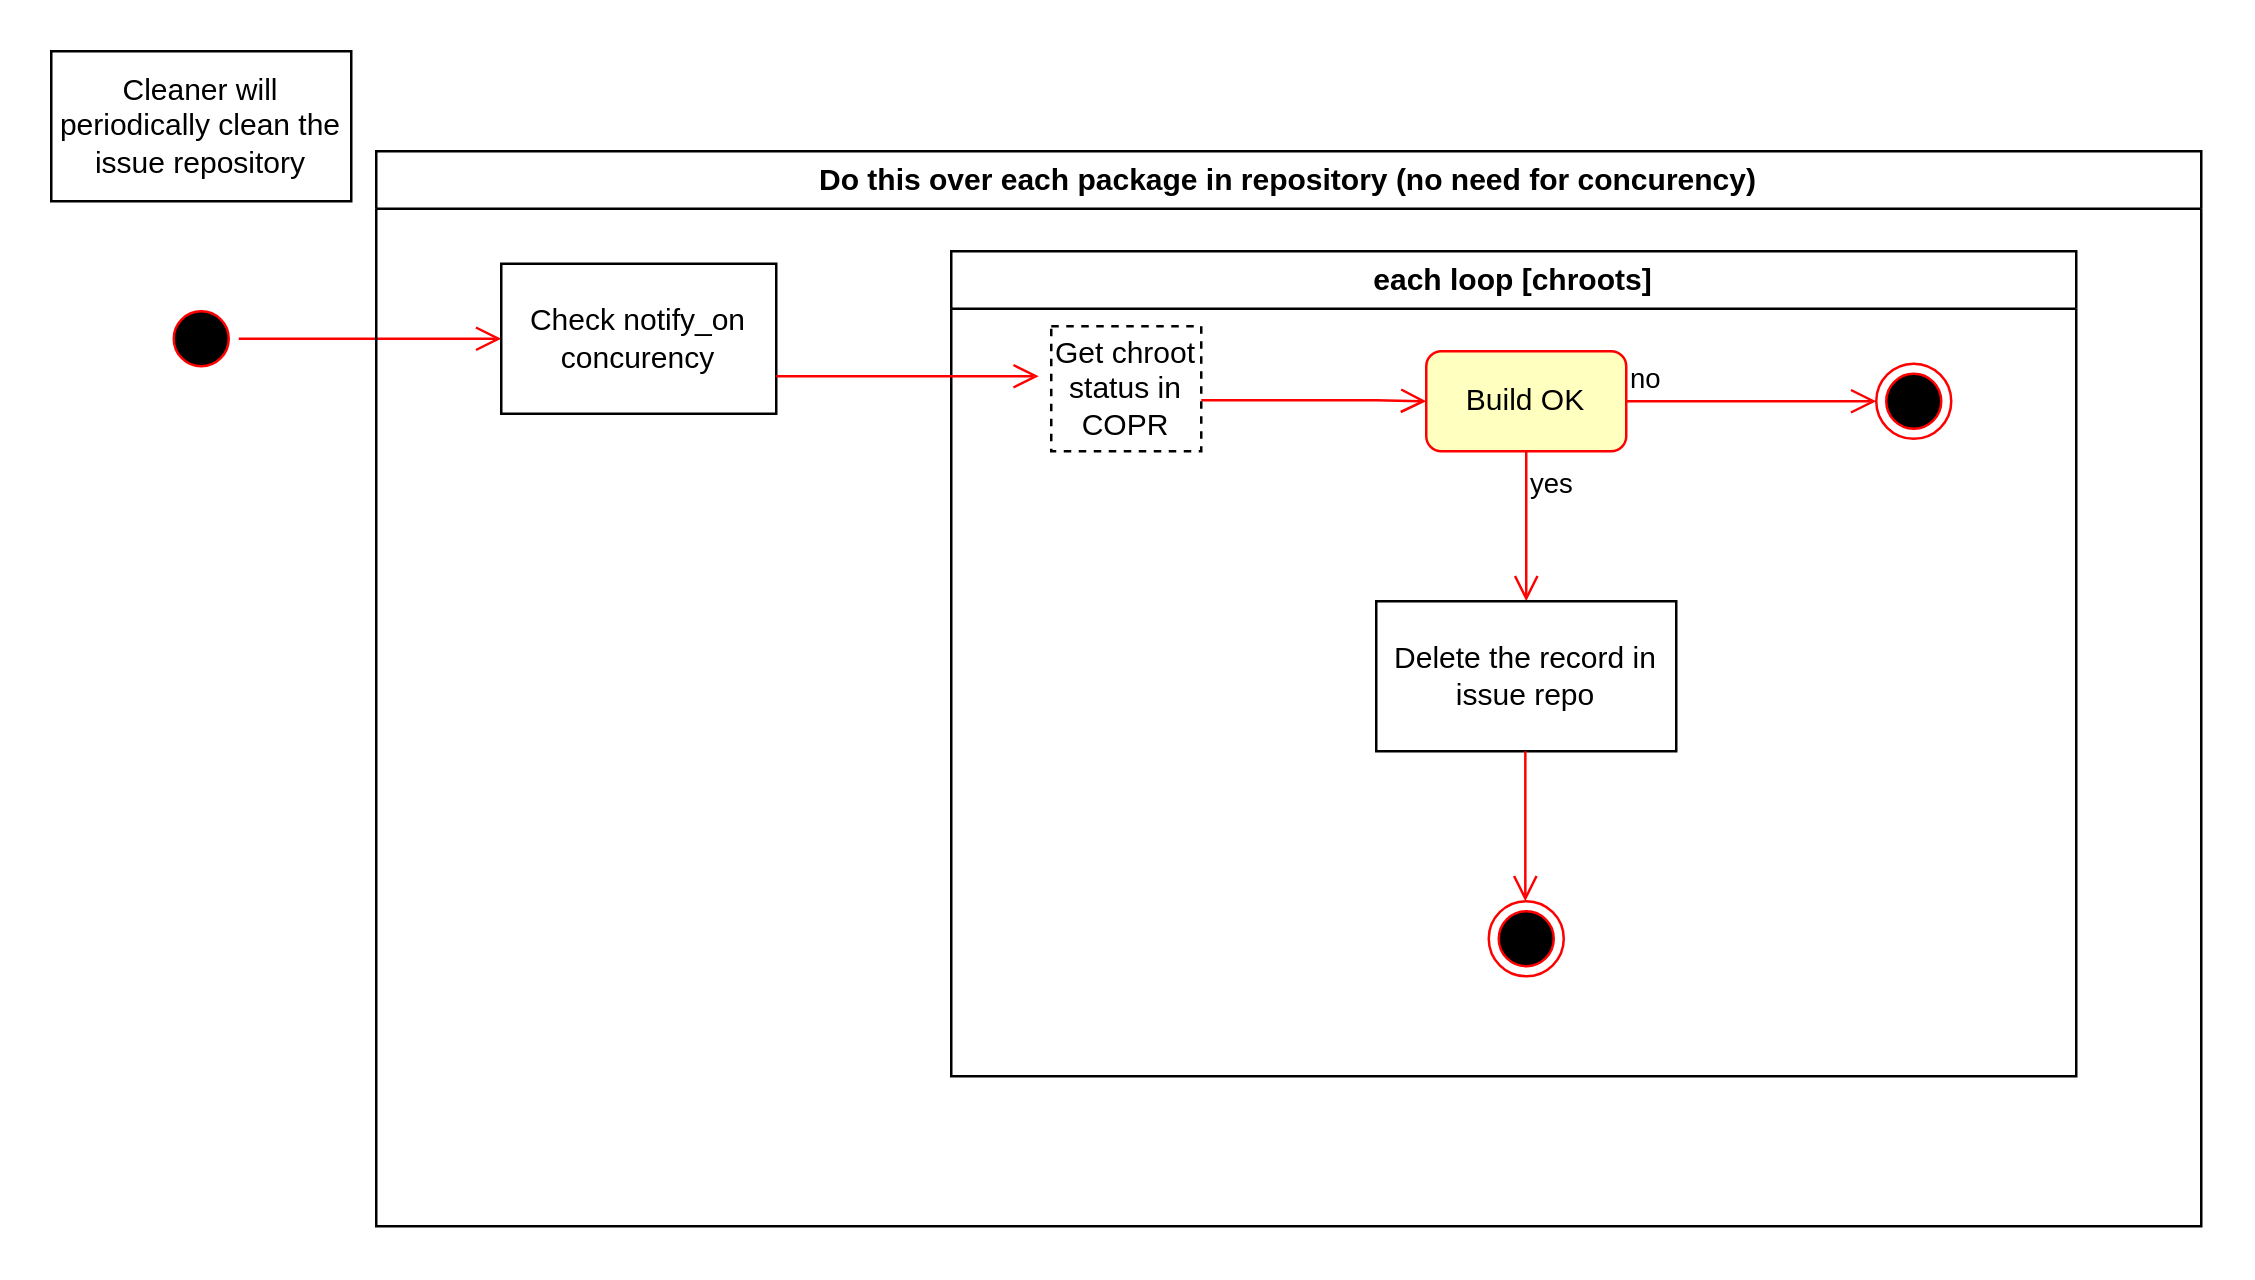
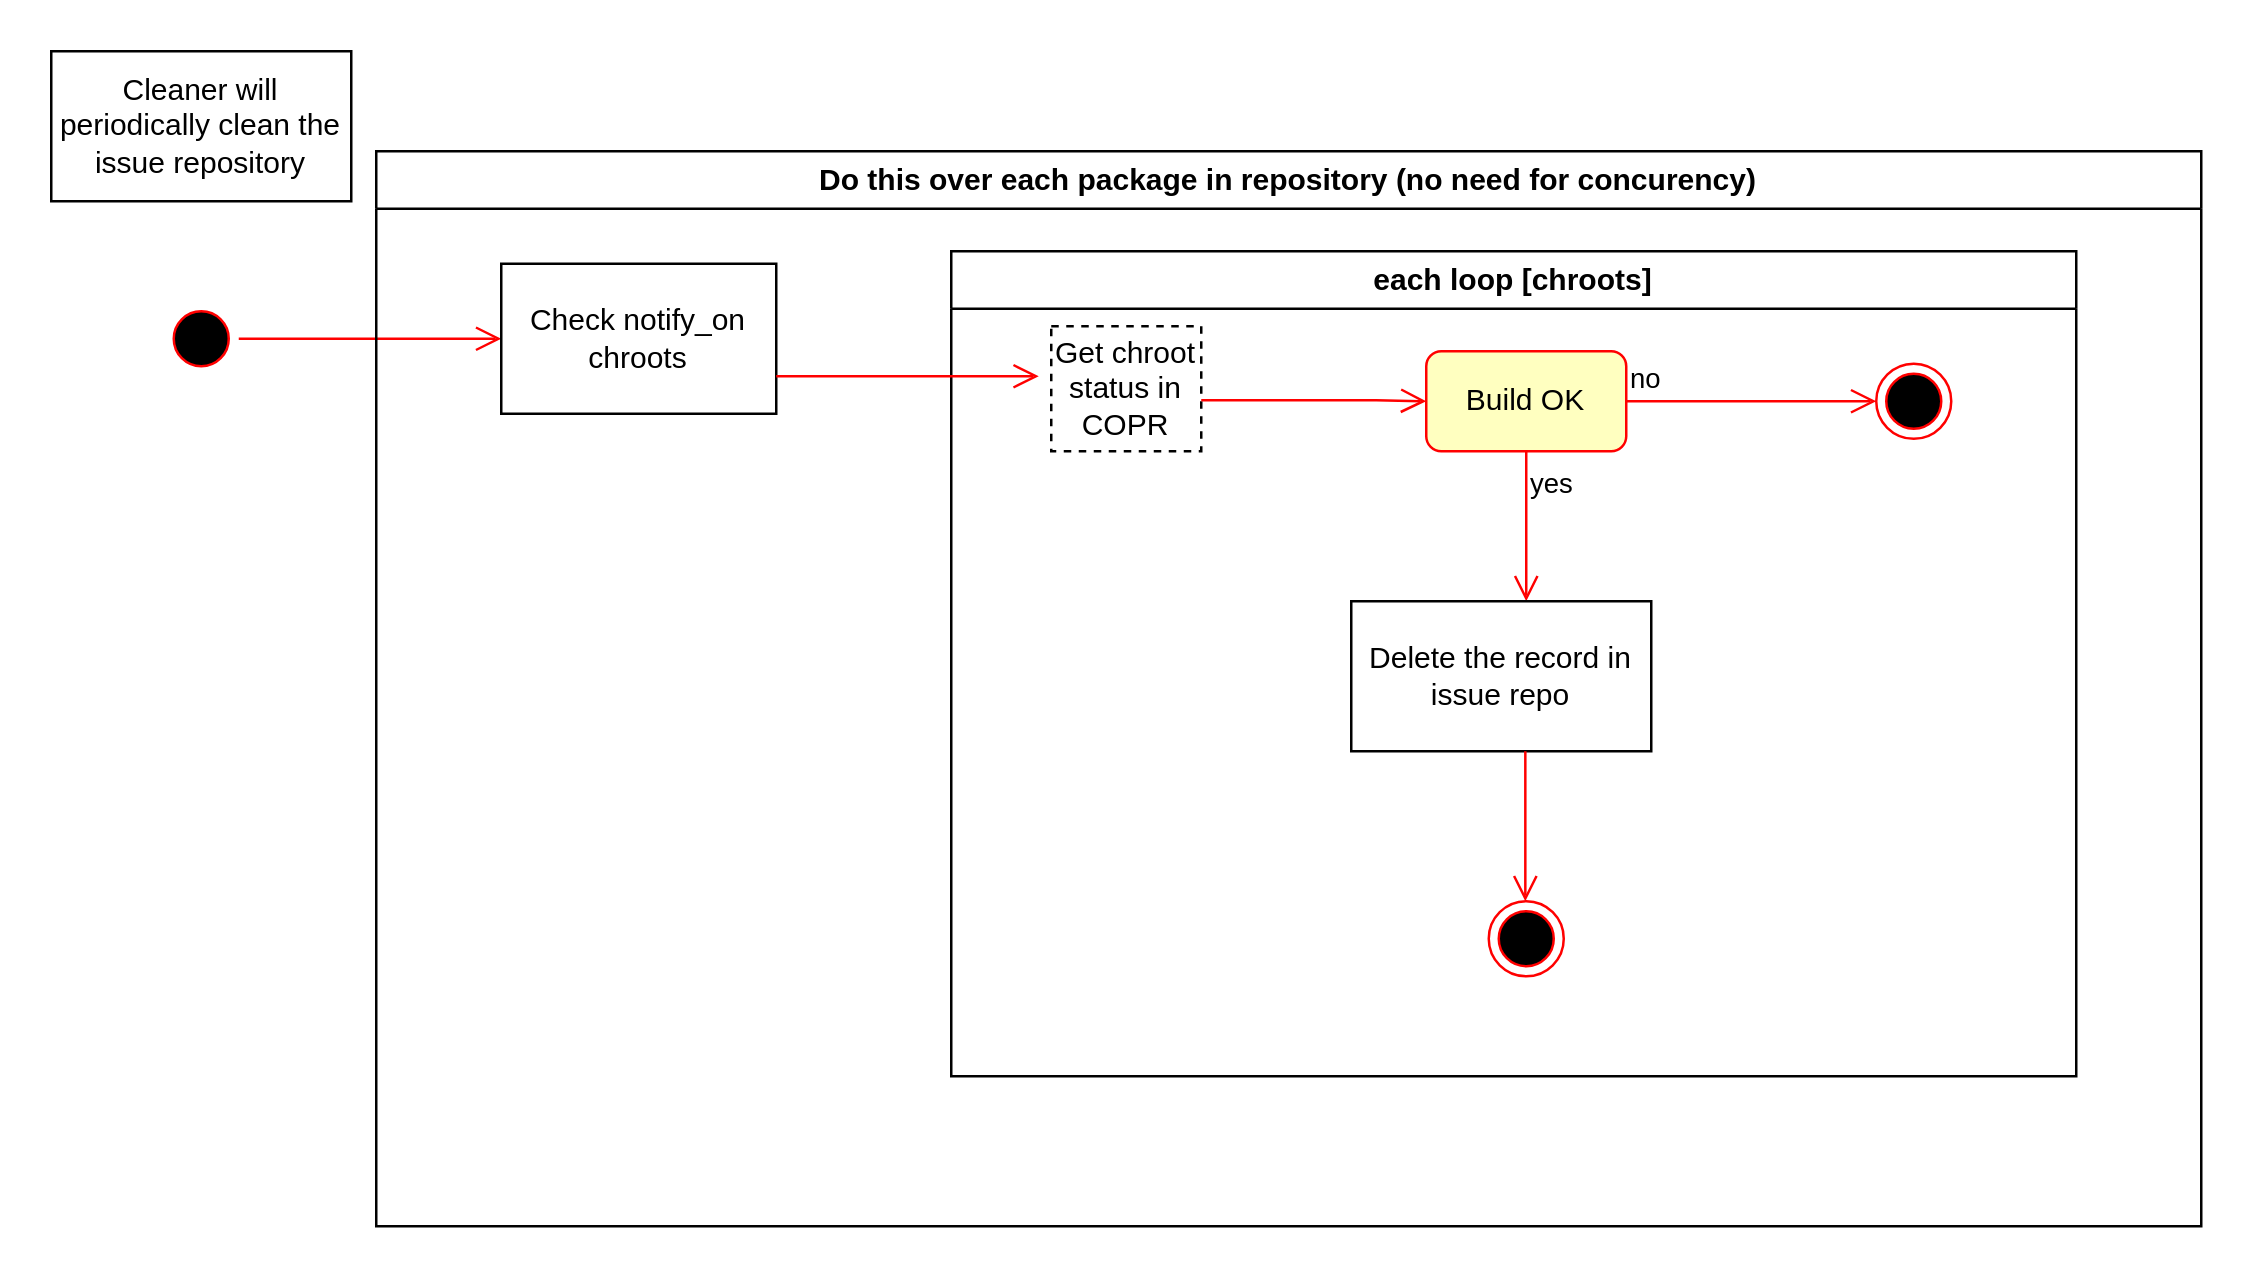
(639, 339) -> (639, 339)
(1526, 676) -> (1501, 676)
